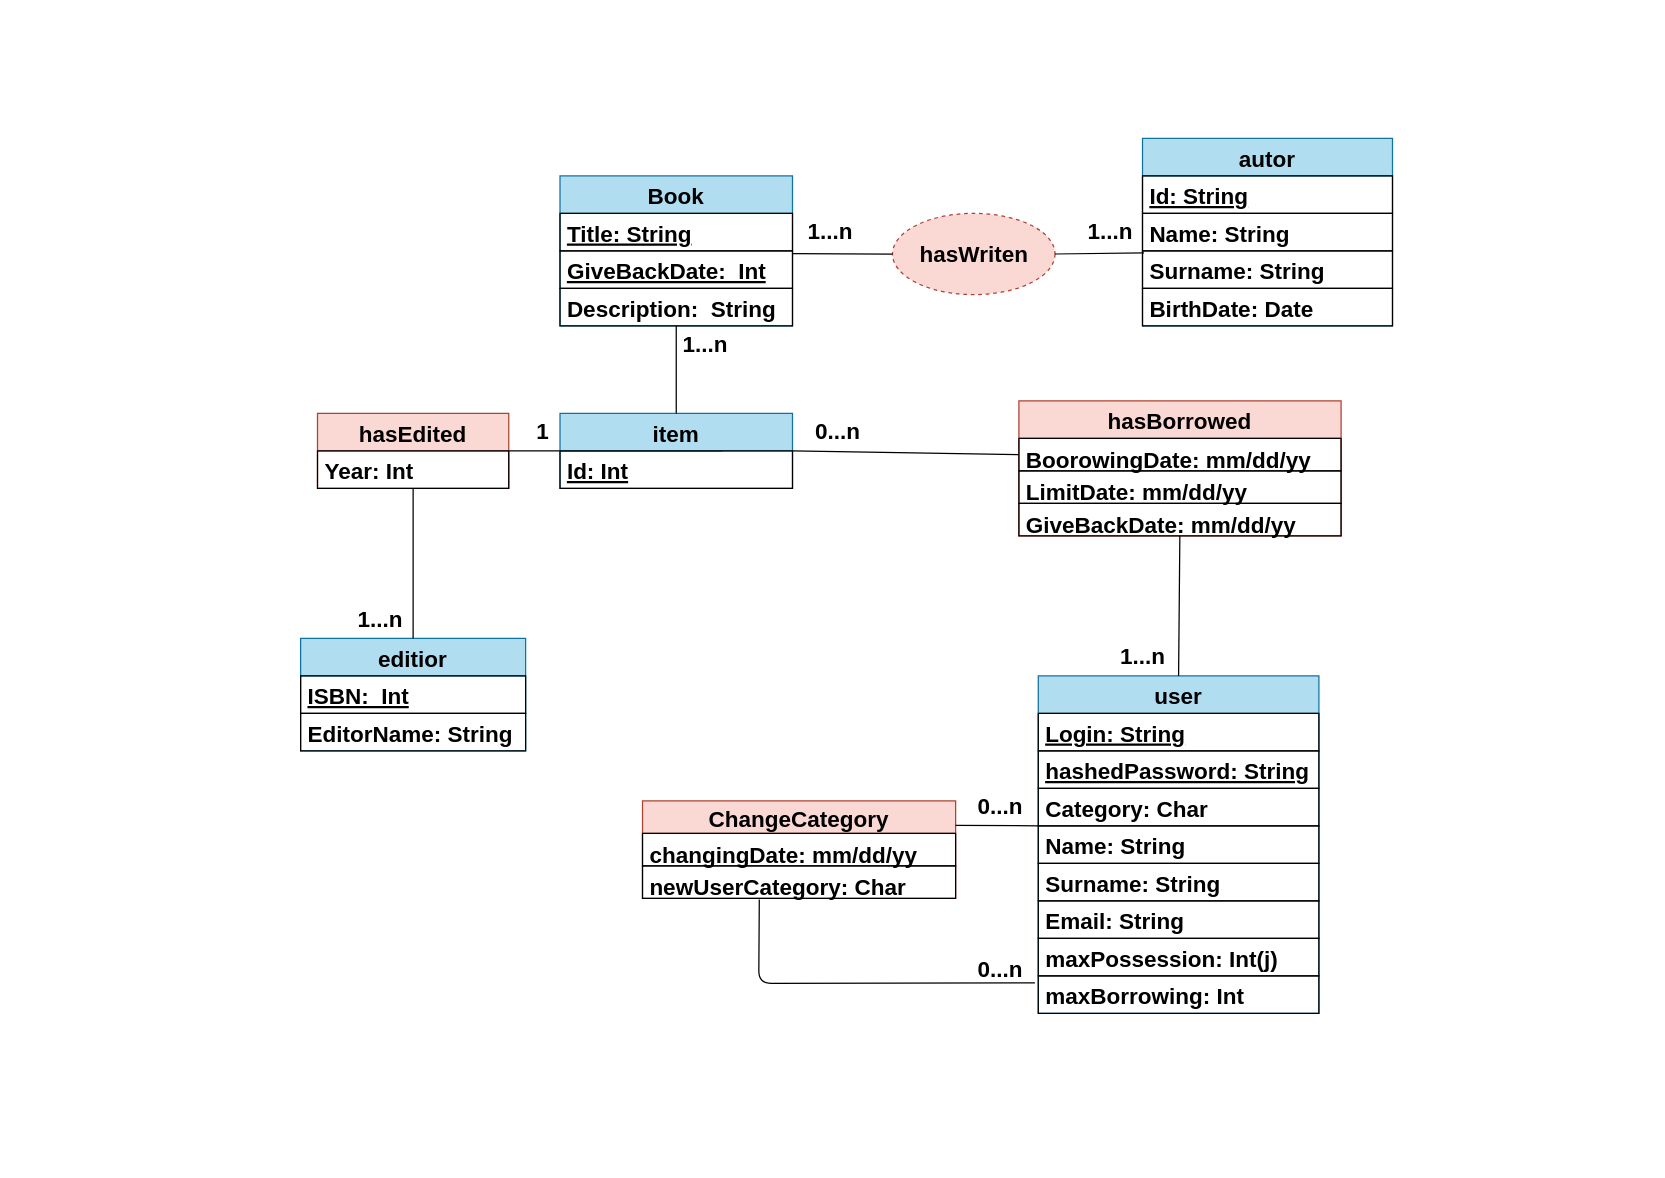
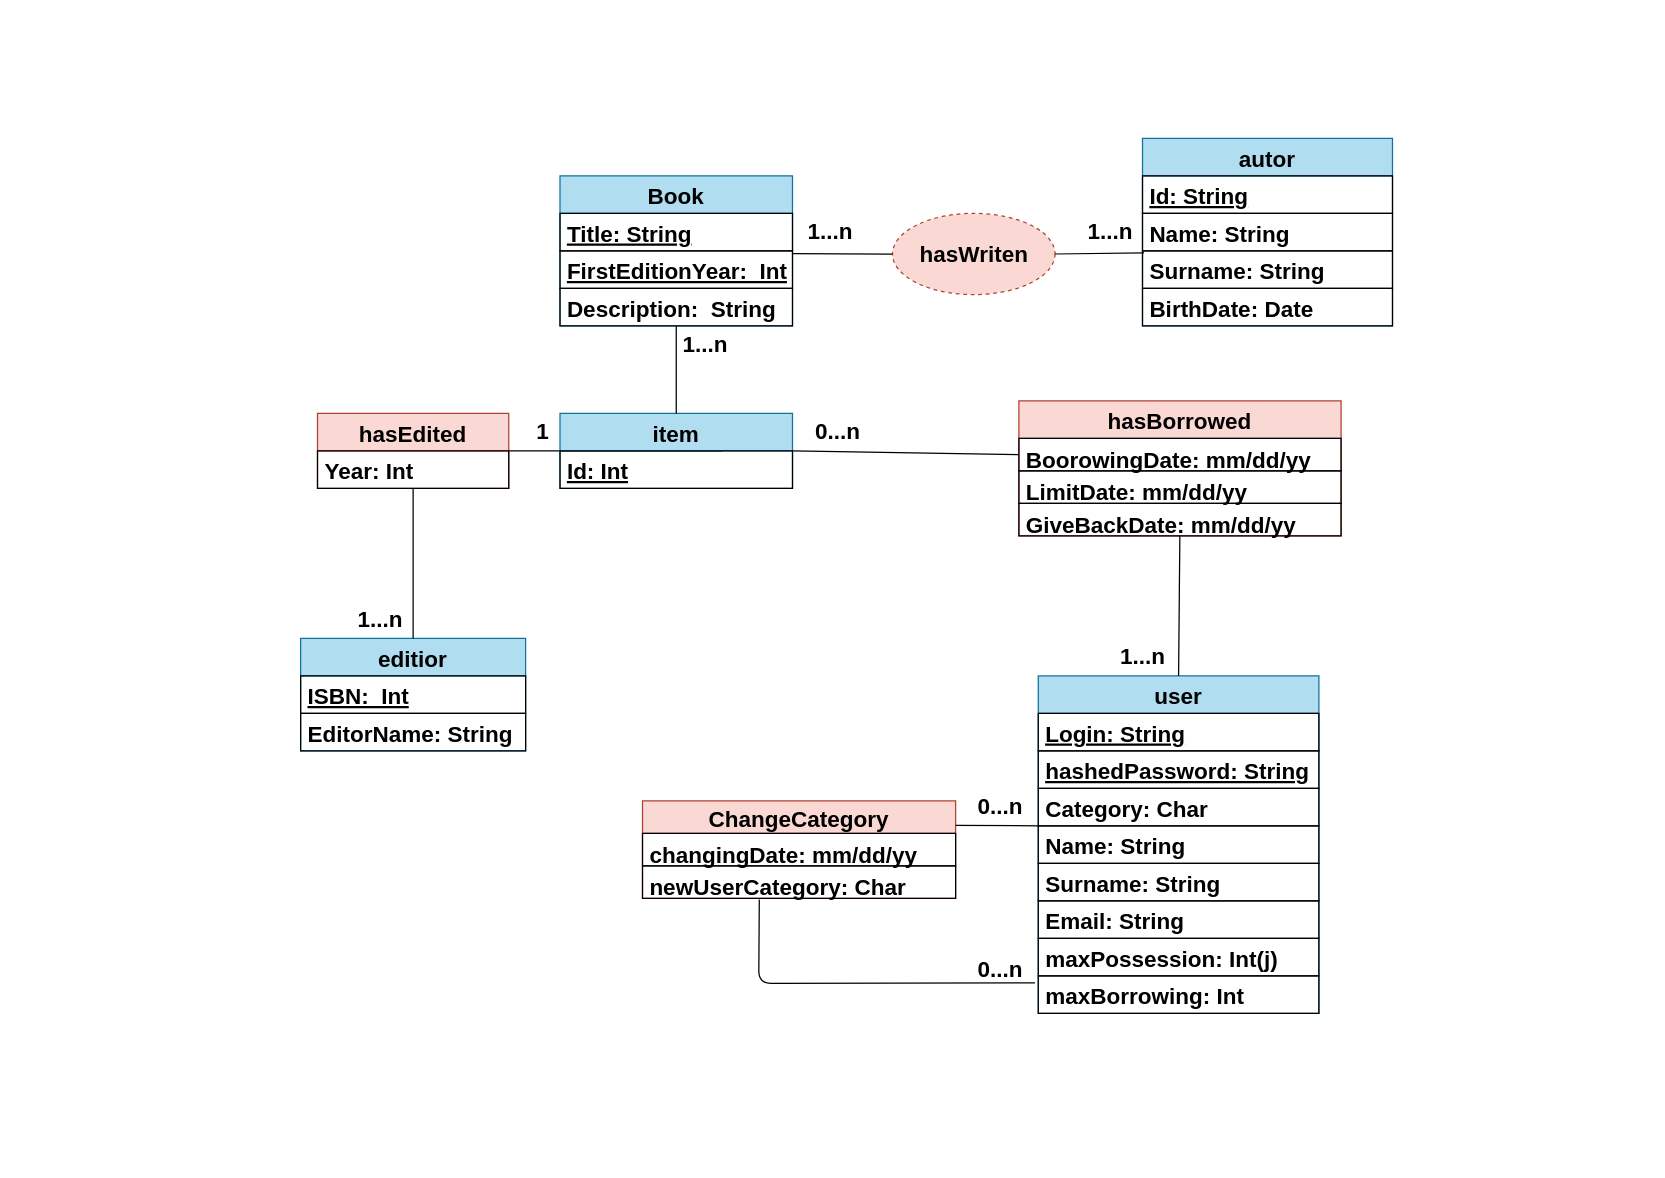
(672, 271) -> (691, 271)
